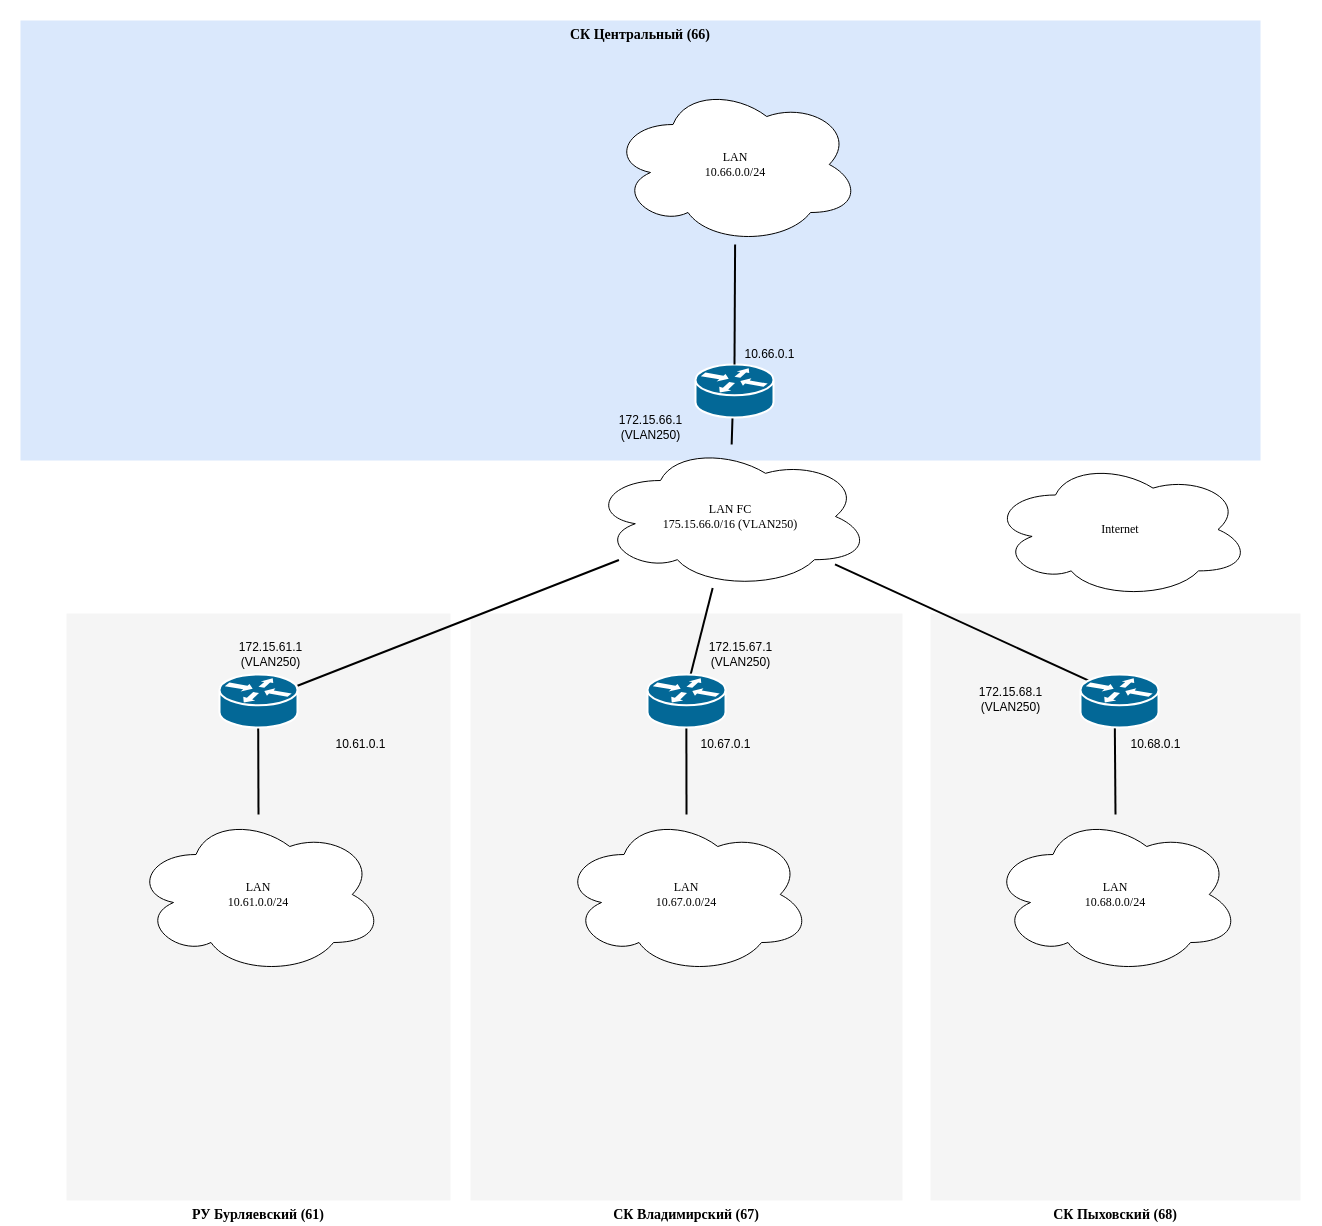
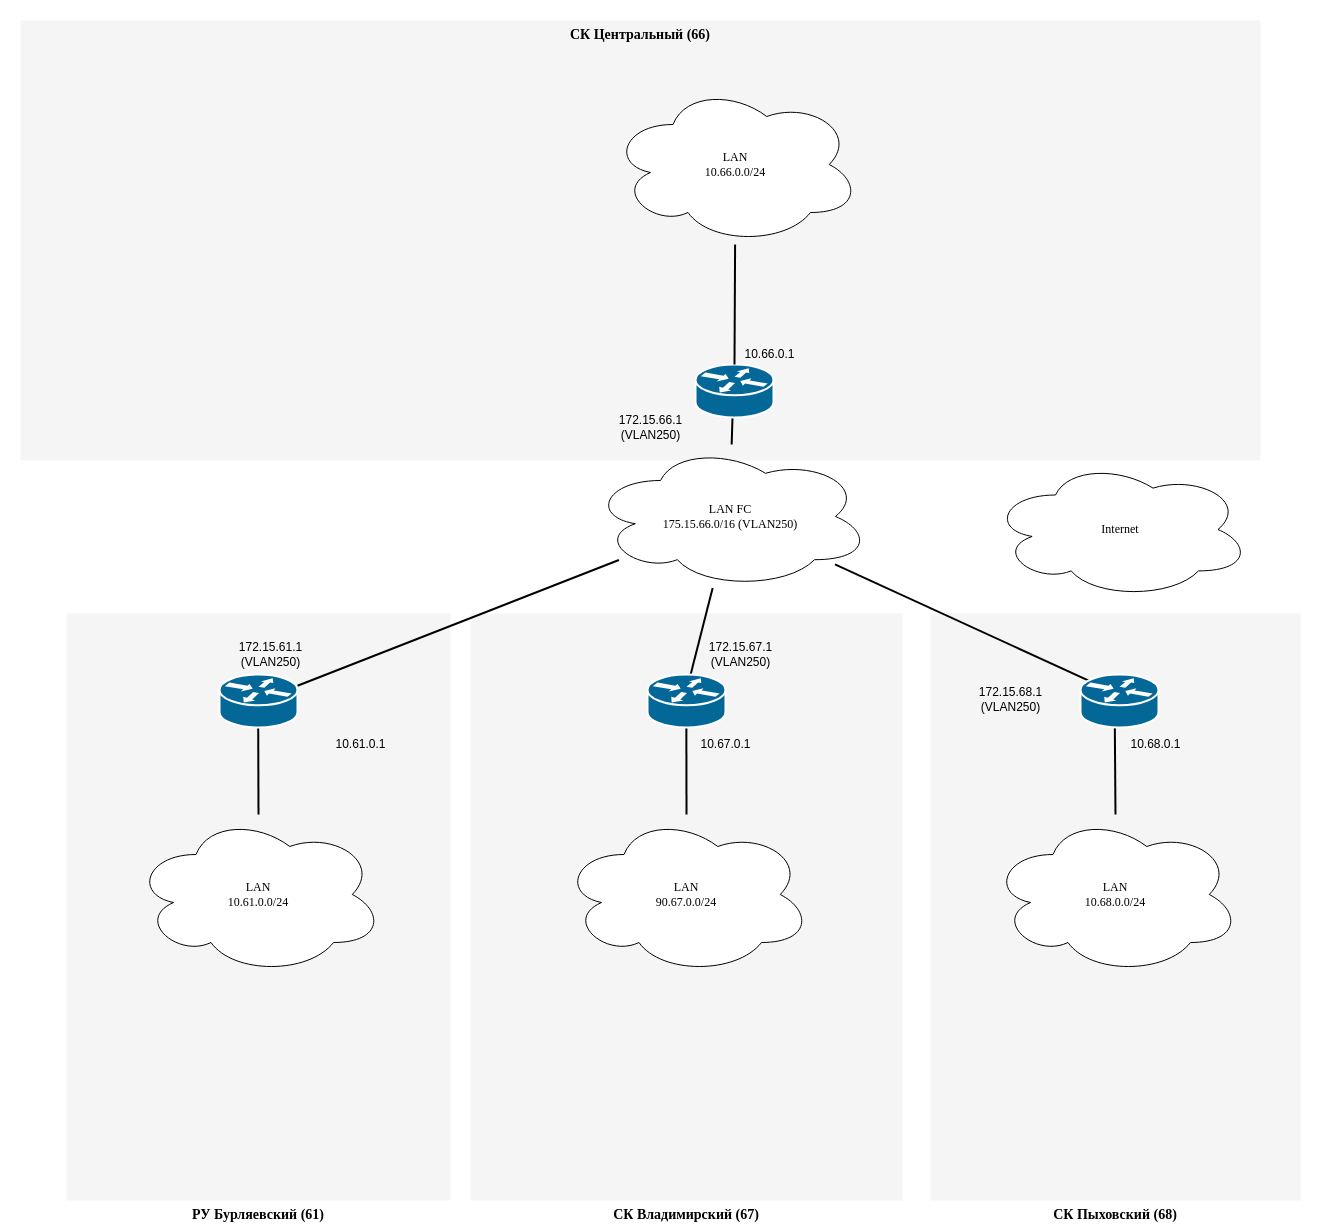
(641, 36) -> (641, 36)
(687, 895) -> (687, 895)
